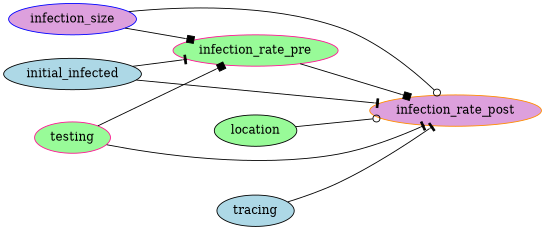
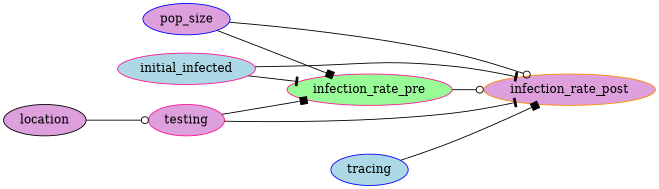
(73, 19) -> (187, 19)
(73, 74) -> (187, 69)
(351, 79) -> (464, 90)
(334, 123) -> (114, 120)
(256, 131) -> (45, 120)
(73, 138) -> (187, 120)
(361, 171) -> (466, 136)
(256, 211) -> (370, 170)
